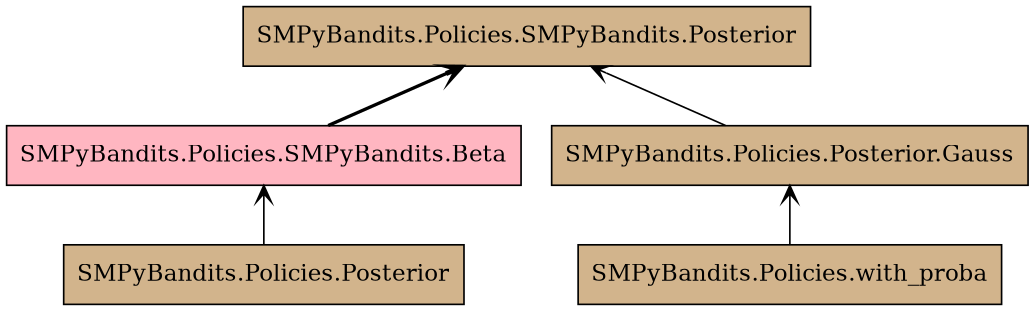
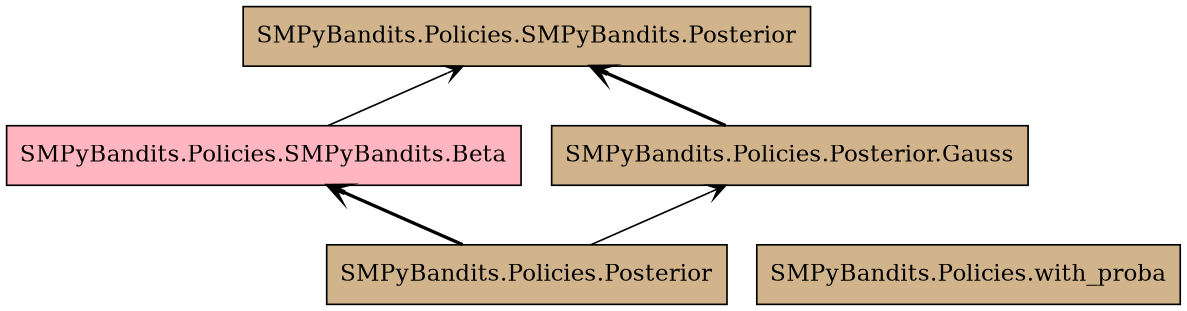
(388, 99) -> (388, 99)
(666, 99) -> (666, 99)
(264, 223) -> (403, 218)
(790, 223) -> (651, 218)
